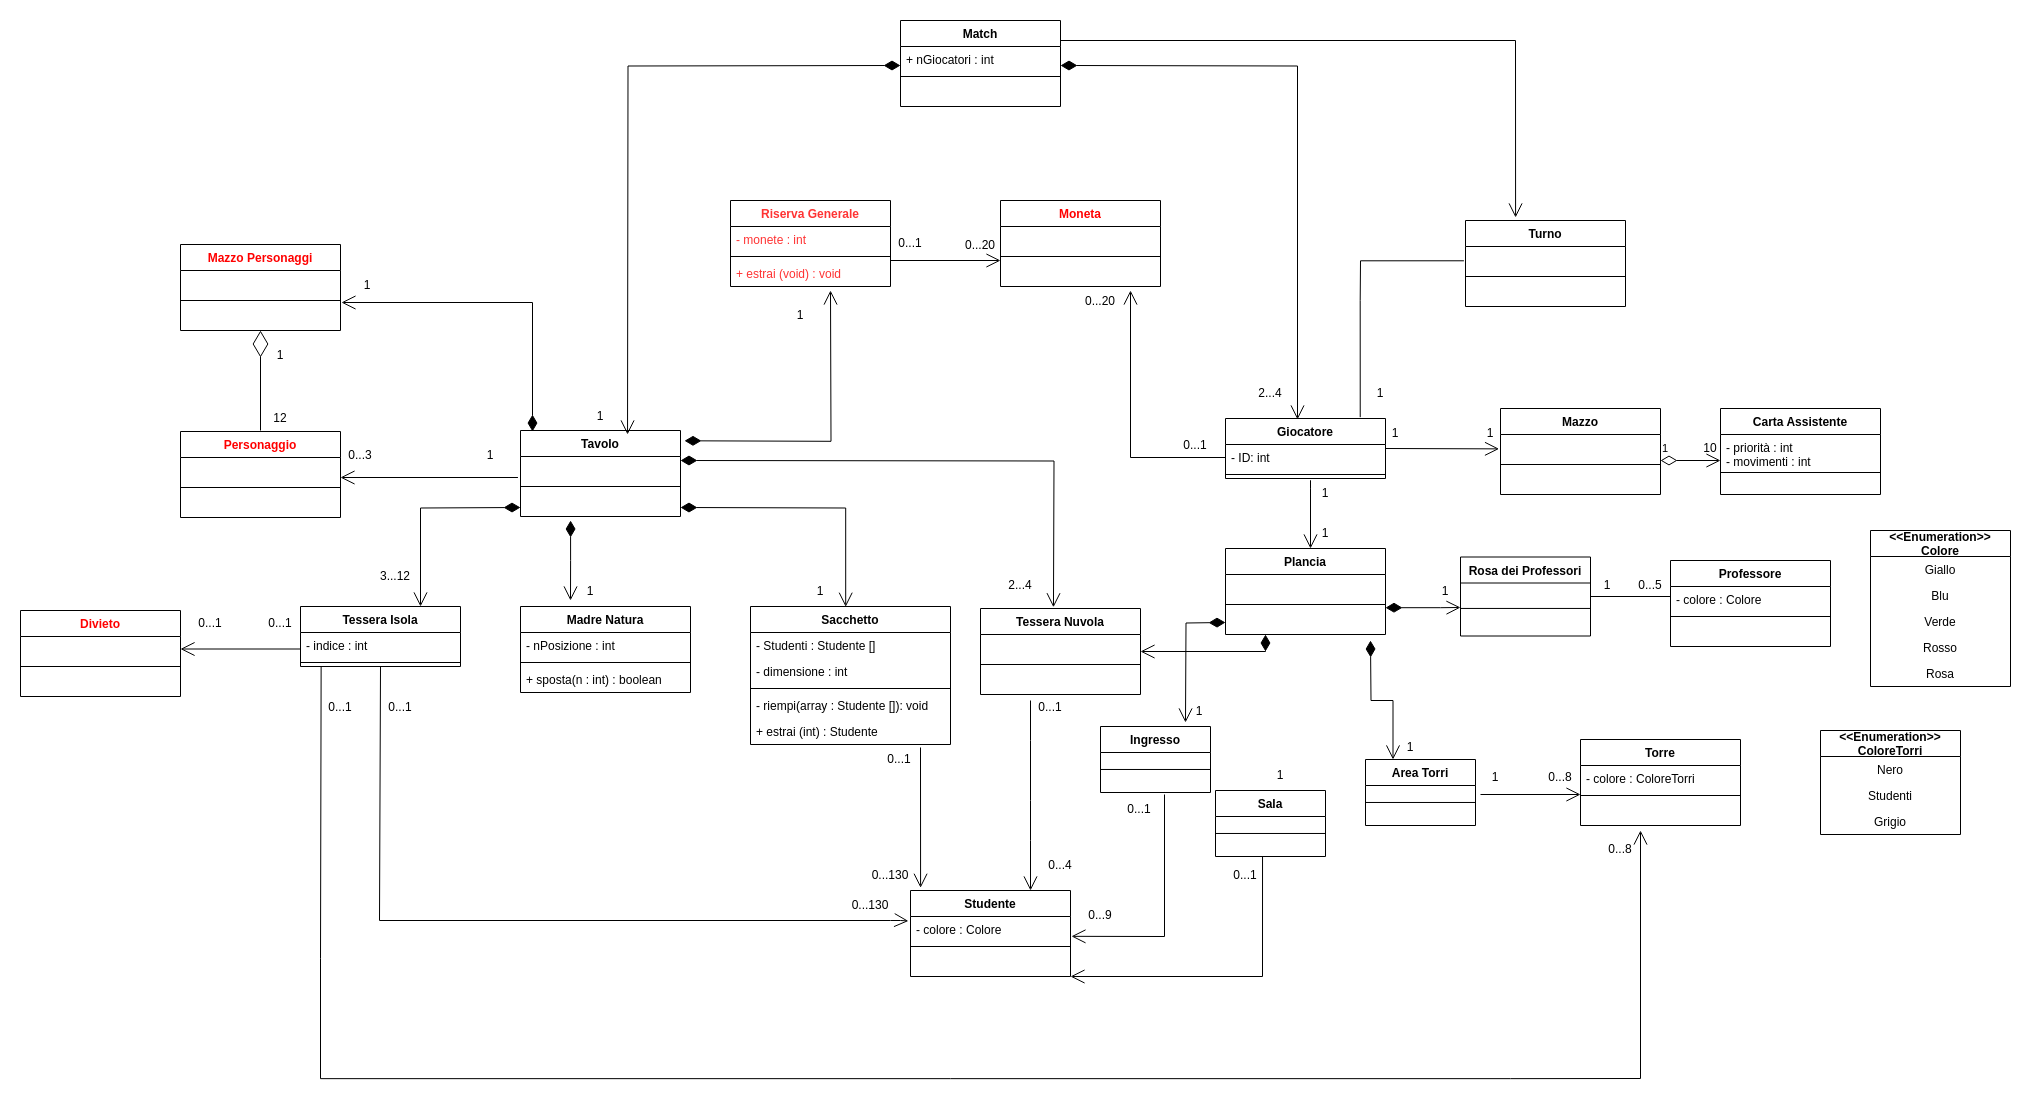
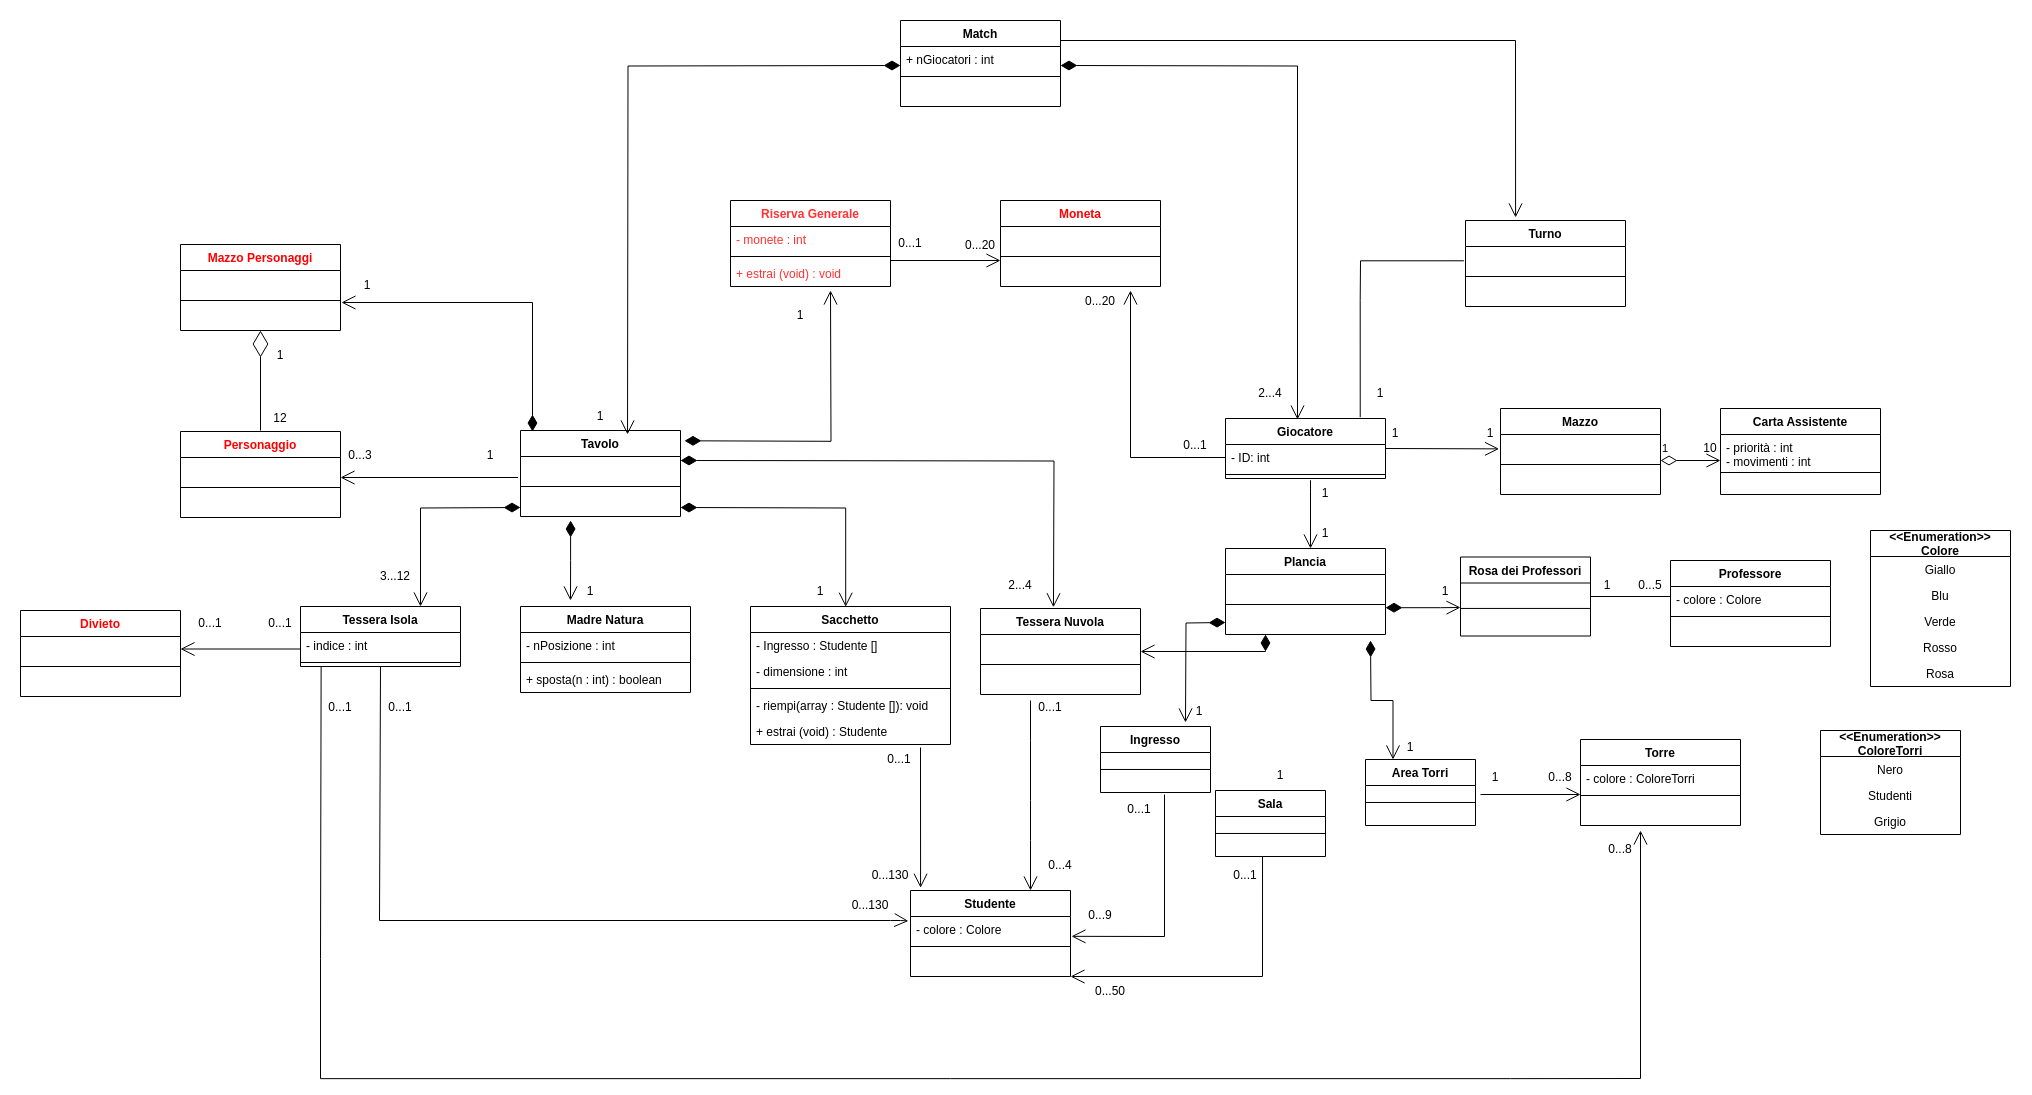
(827, 646) -> (829, 646)
(829, 732) -> (832, 732)
none -> (1111, 992)
